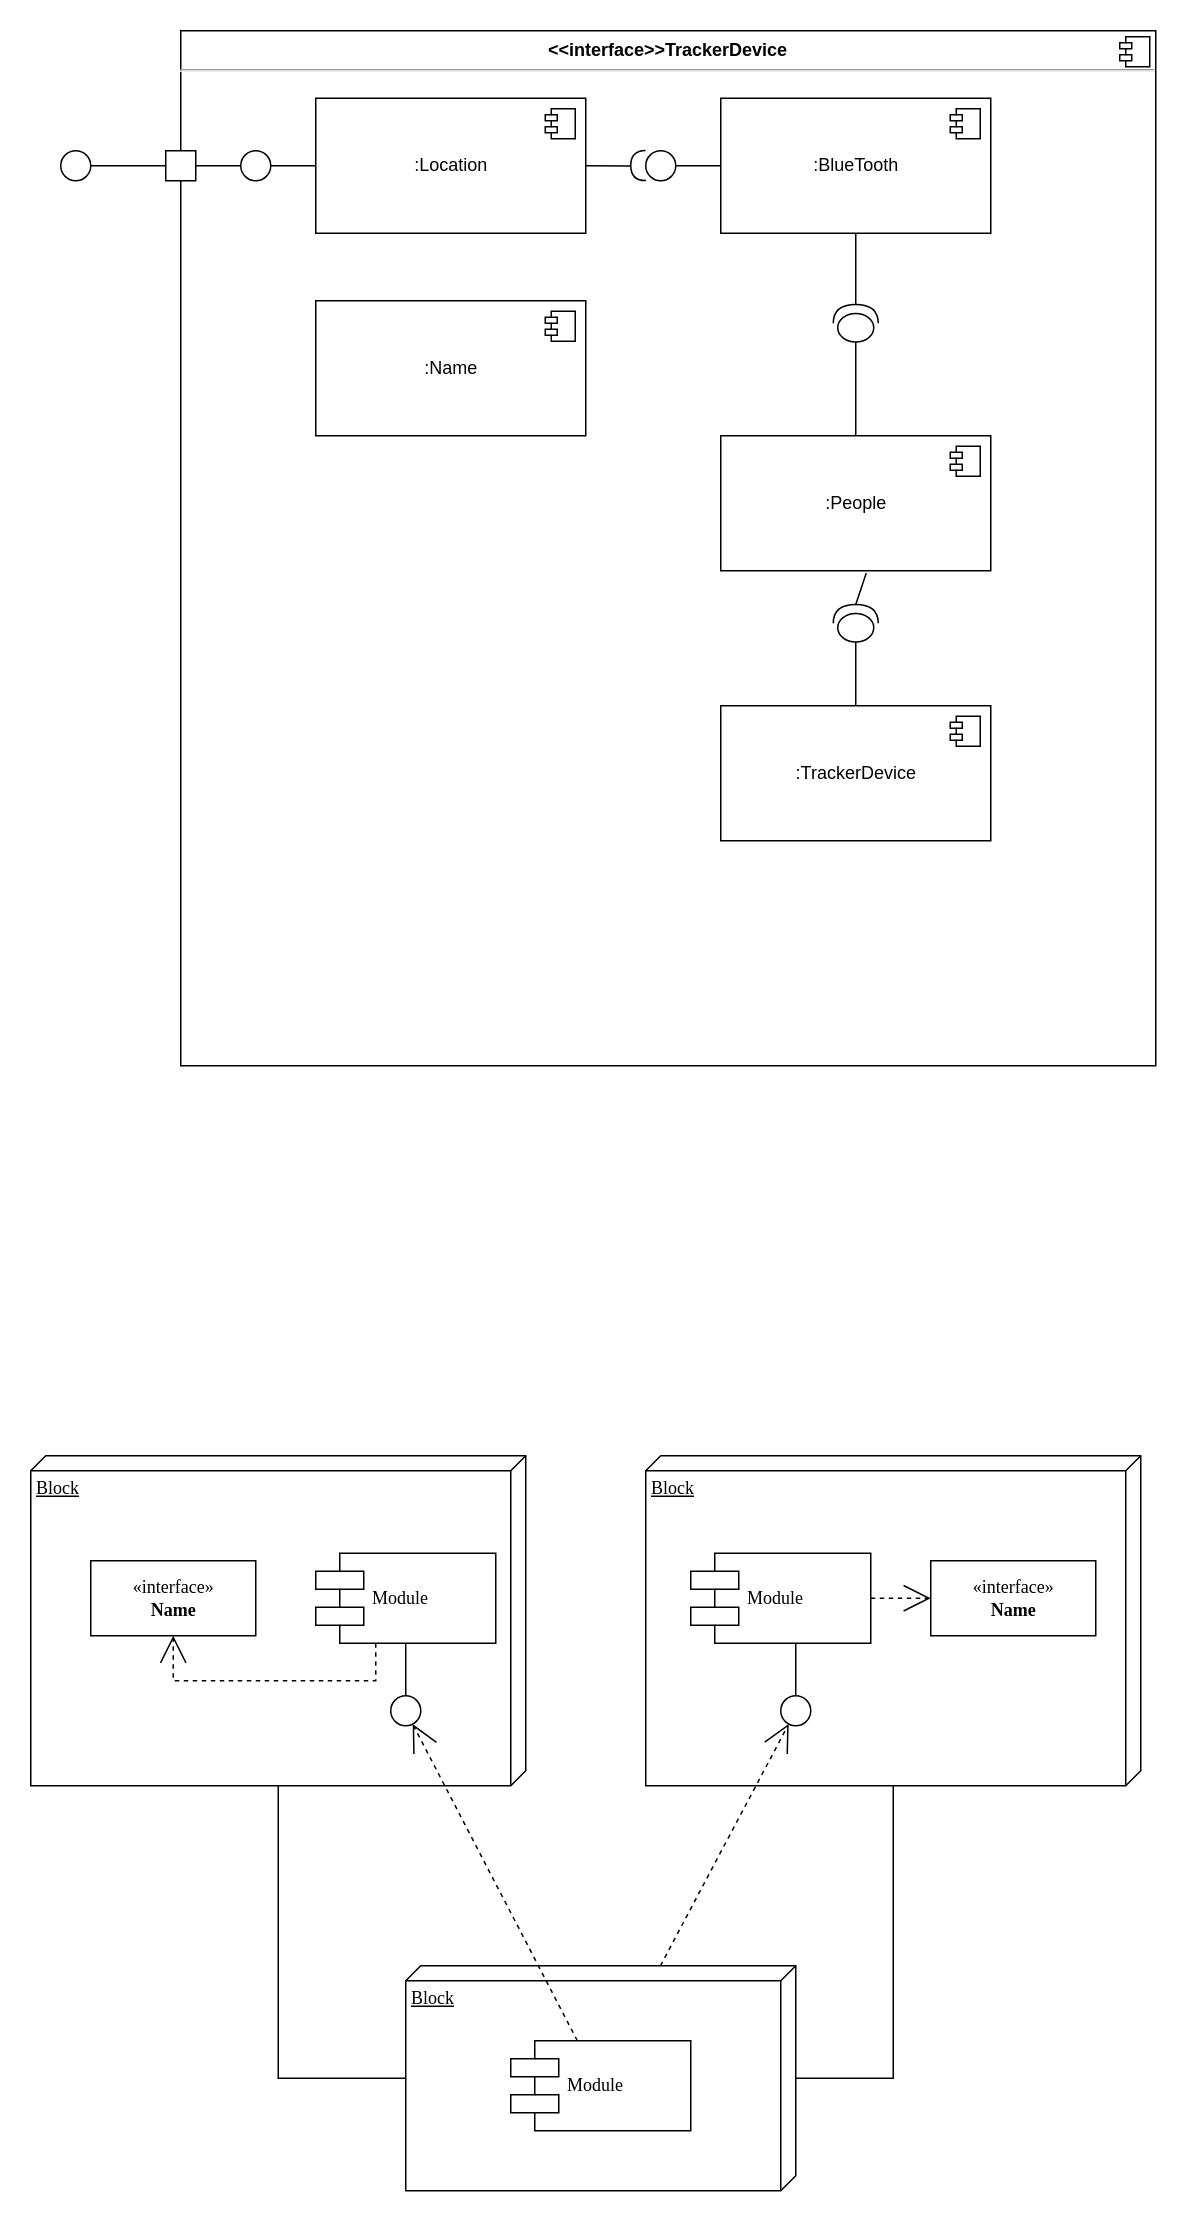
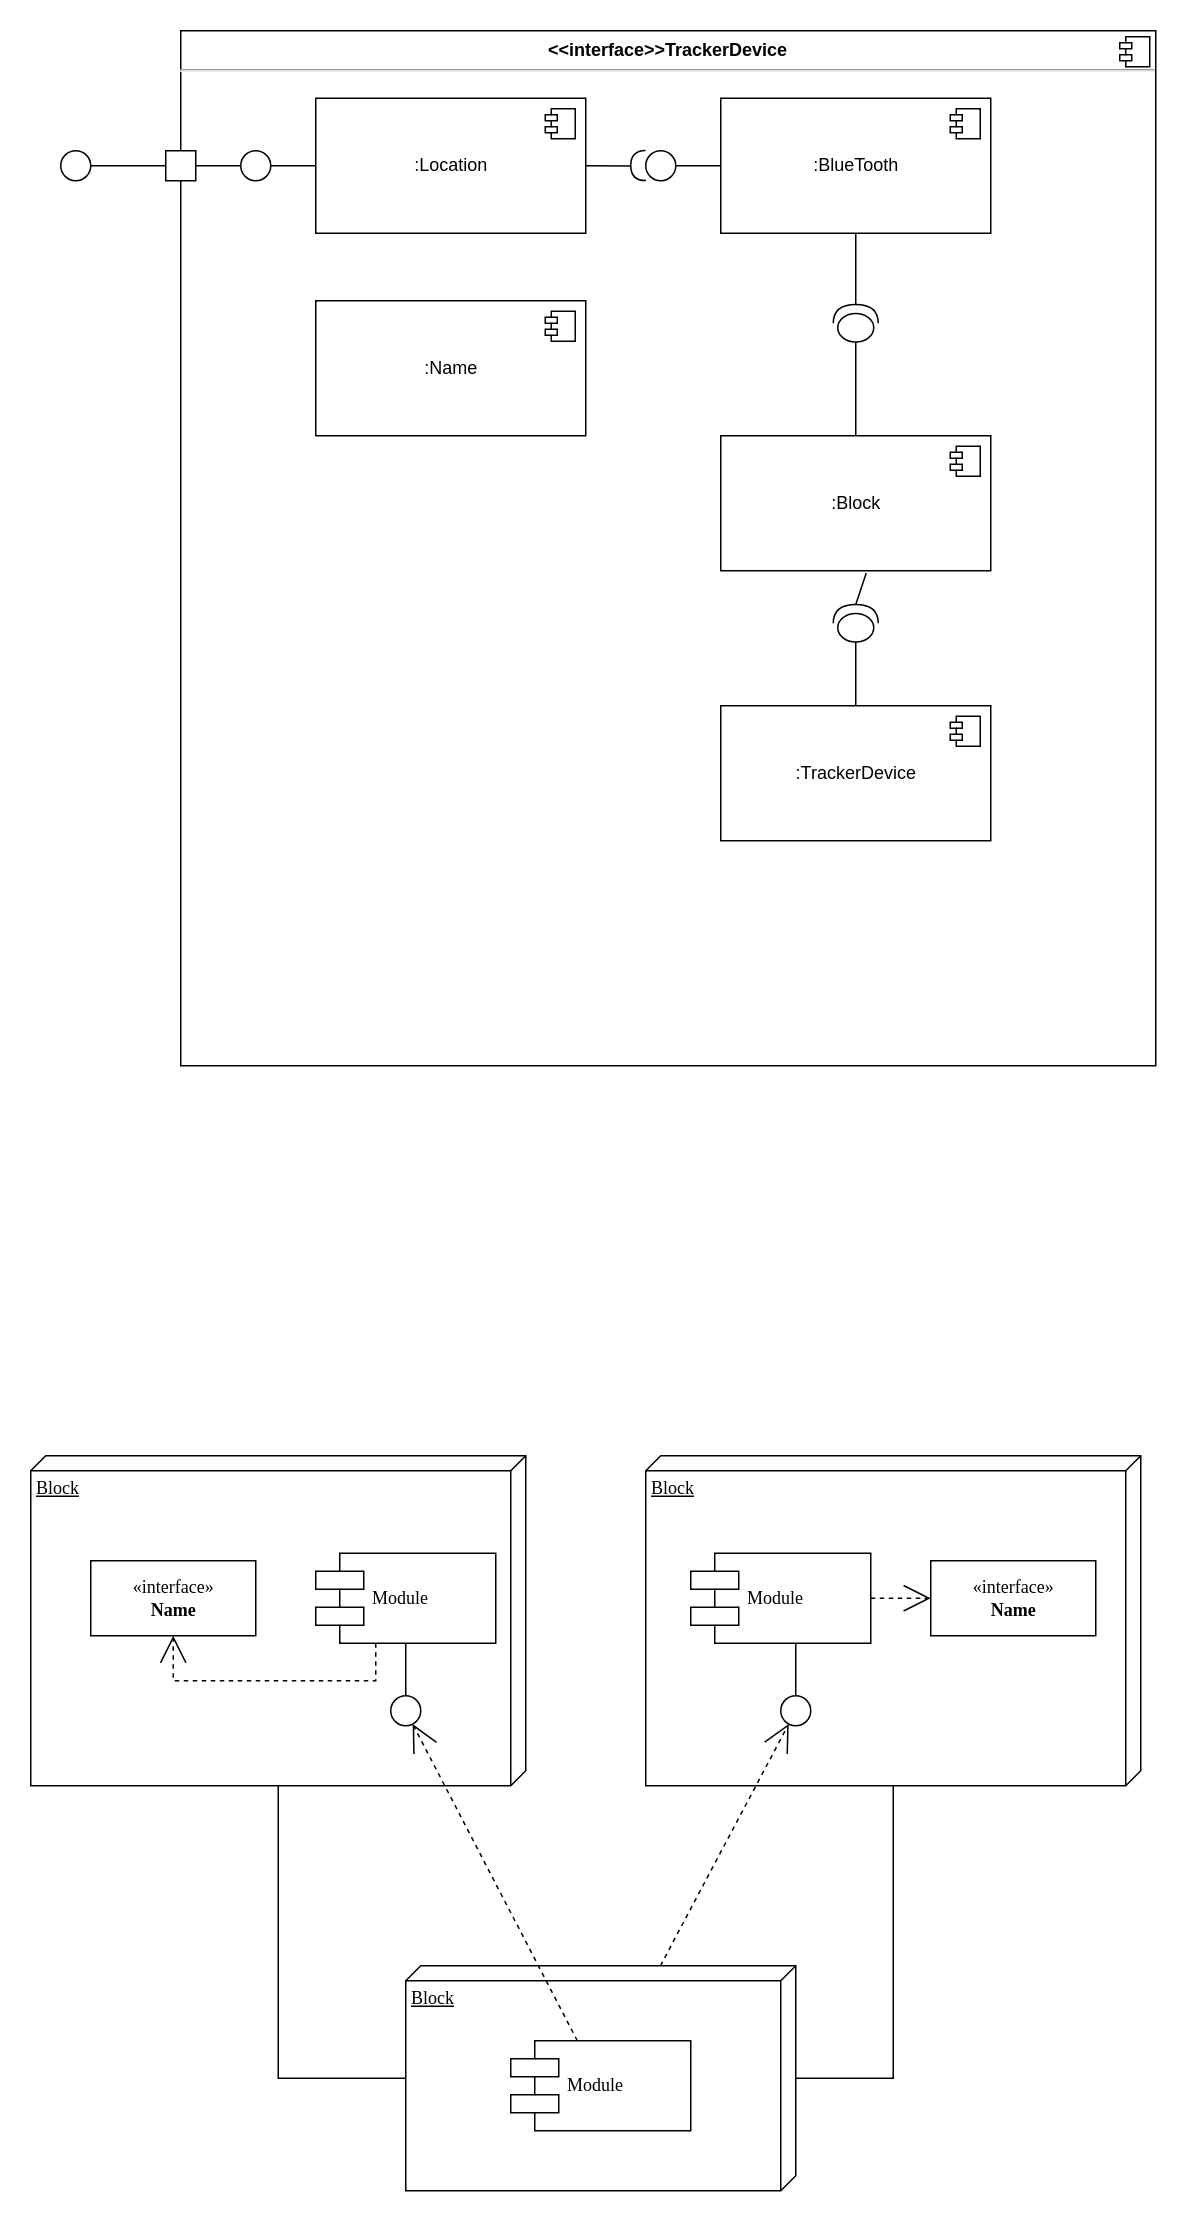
(857, 503) -> (857, 503)
